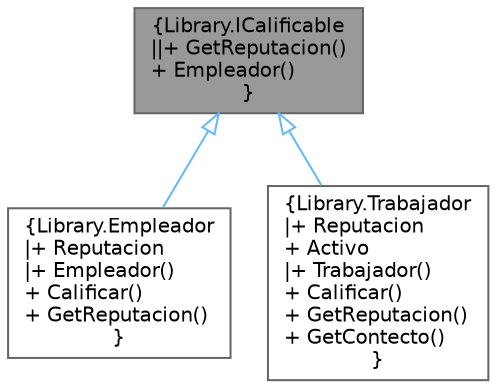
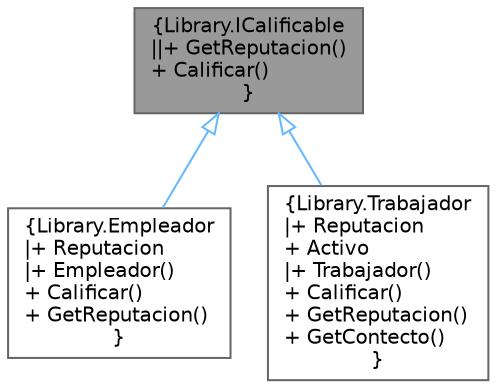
(249, 61) -> (249, 61)
